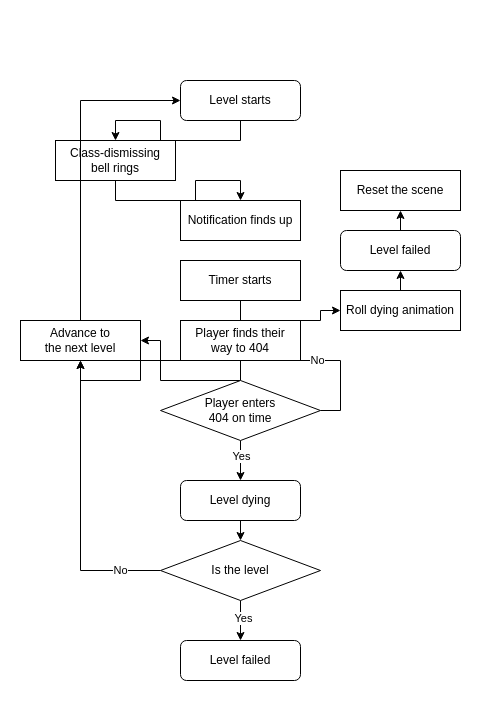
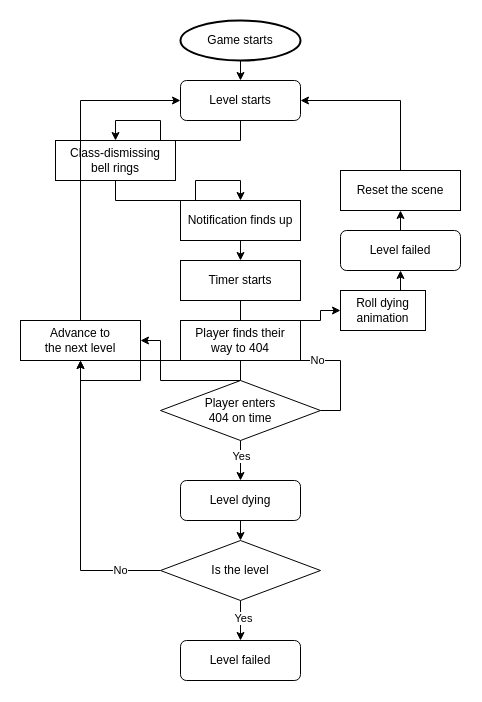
none -> (241, 41)
none -> (241, 67)
none -> (389, 101)
none -> (241, 247)
(401, 311) -> (383, 311)
